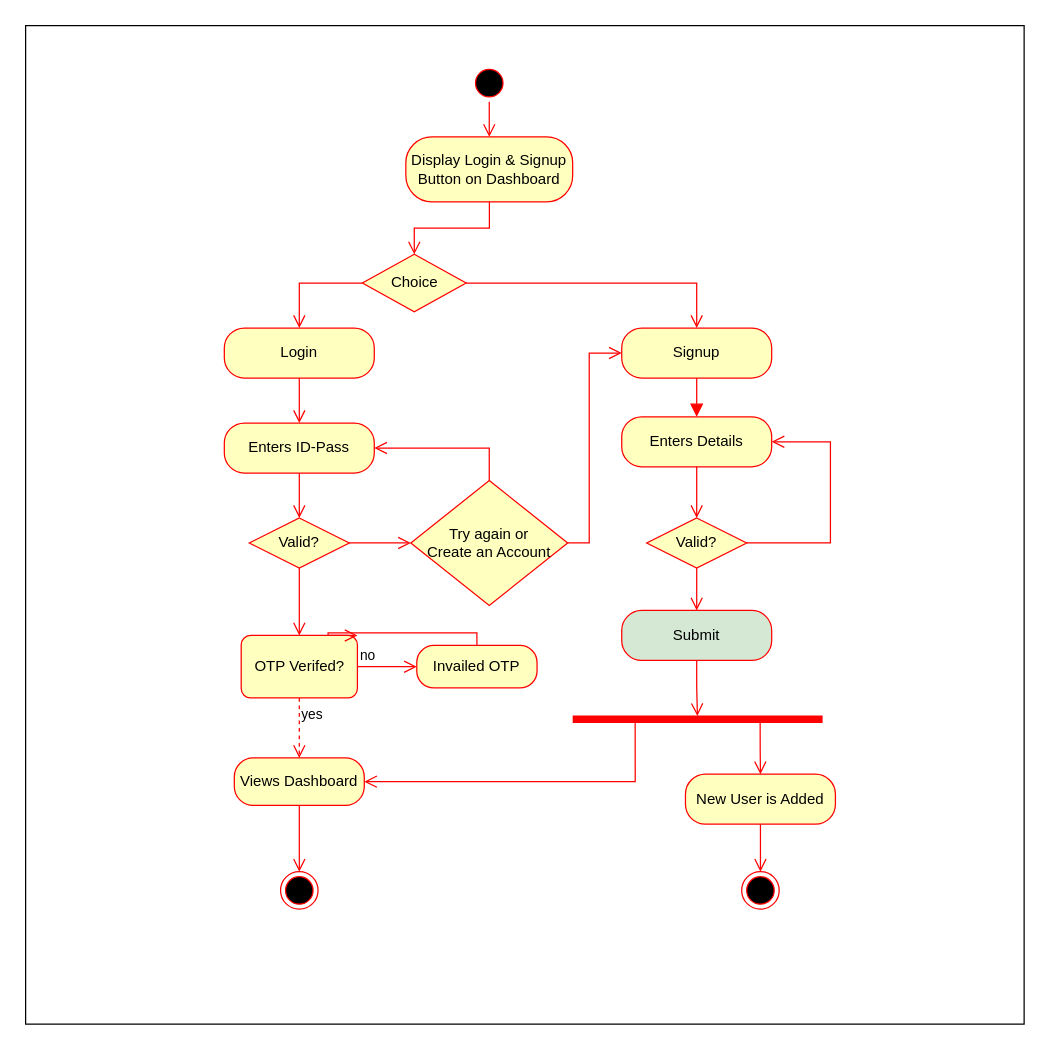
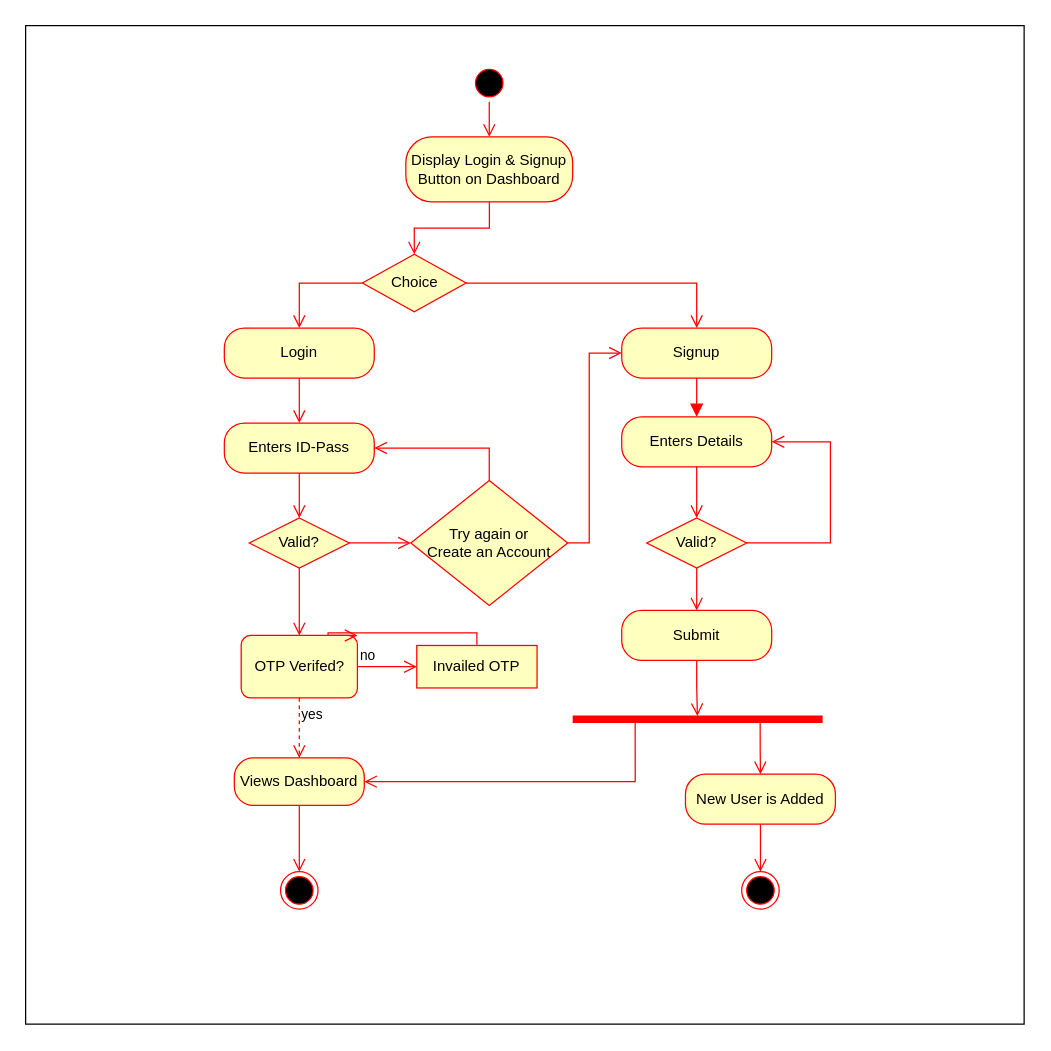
(697, 636) -> (697, 636)
(477, 667) -> (477, 667)
